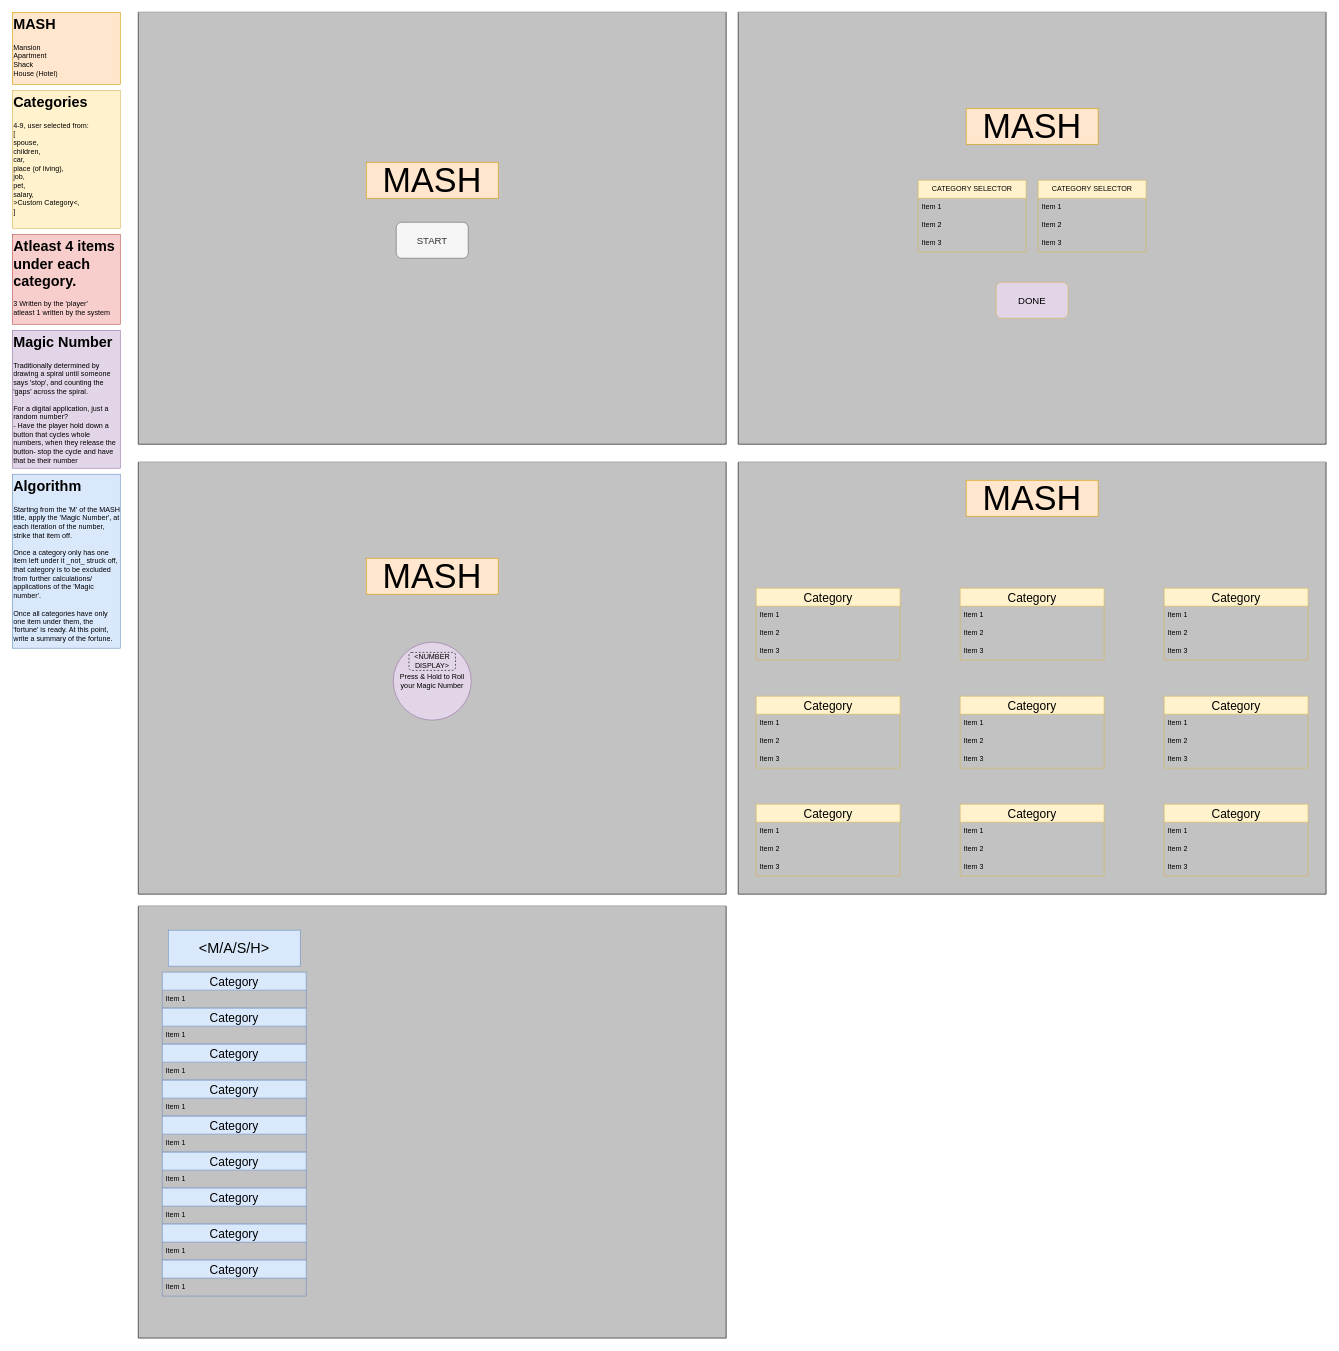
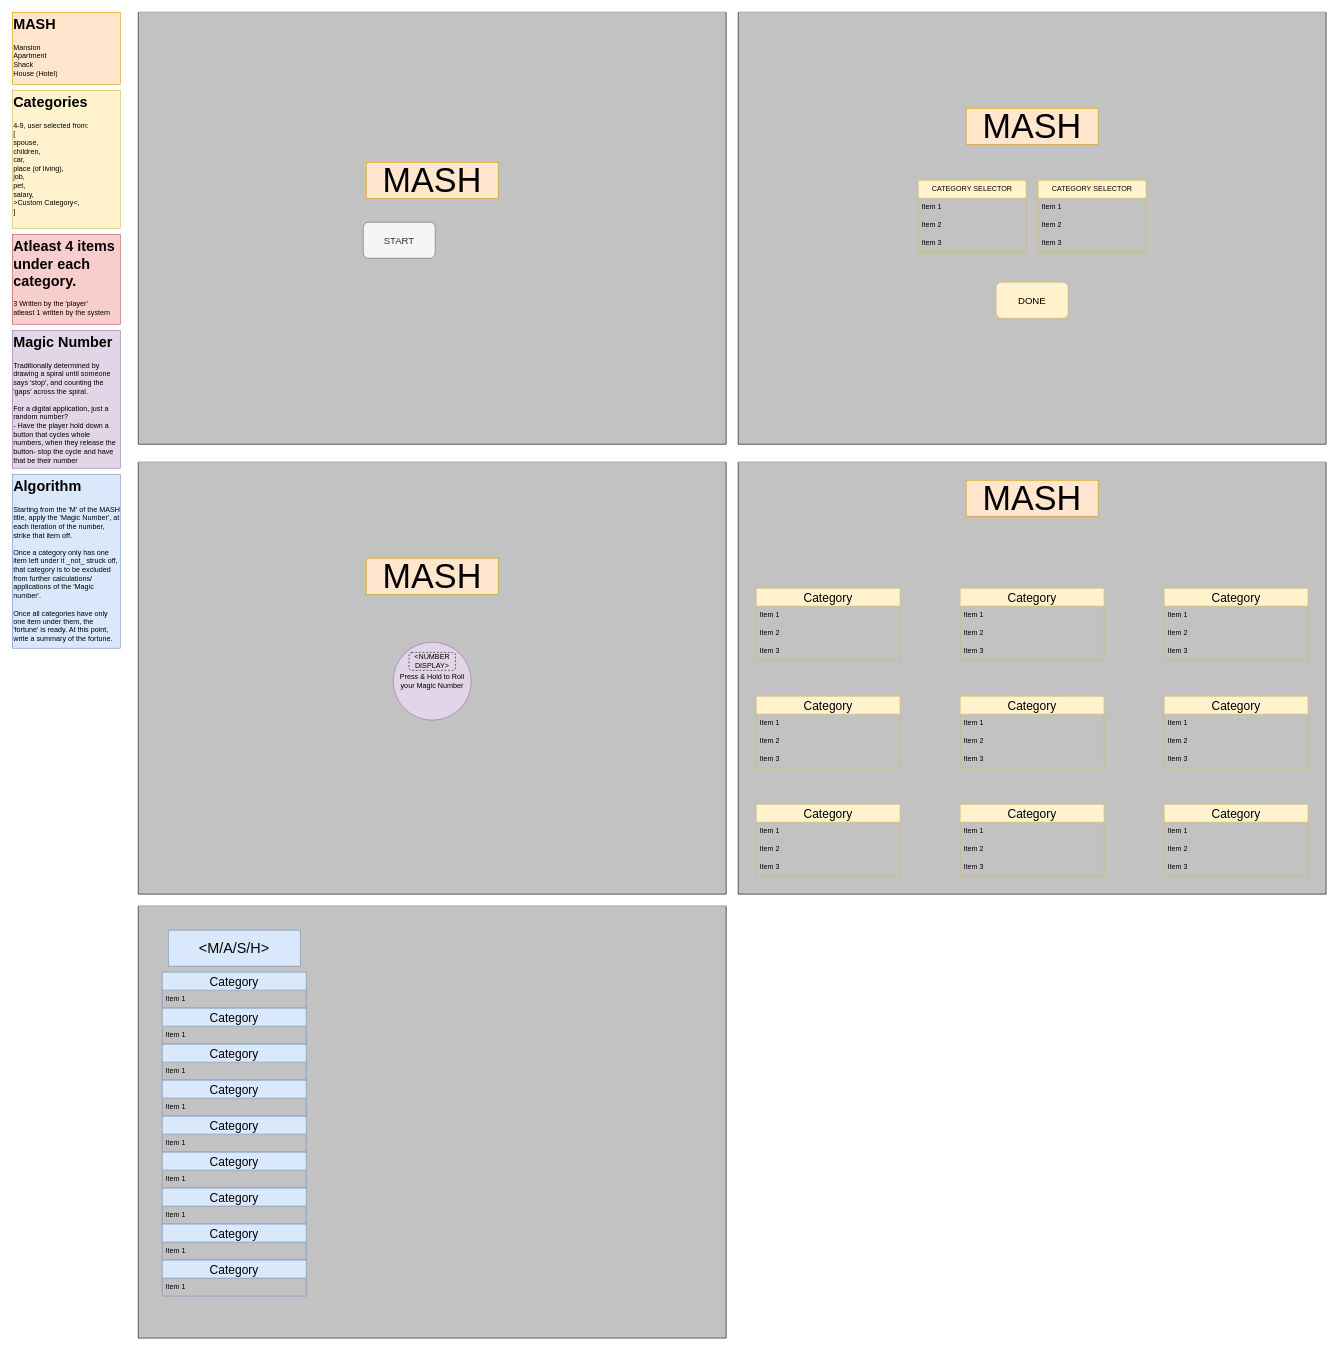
(432, 240) -> (399, 240)
(1032, 300) -> (1032, 300)
